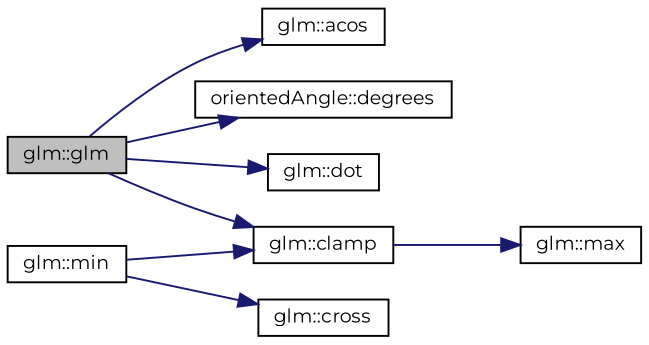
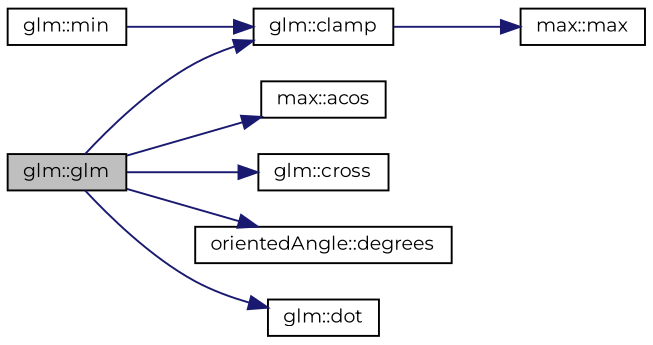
(323, 27) -> (323, 100)
(581, 245) -> (583, 27)
(183, 288) -> (182, 172)
